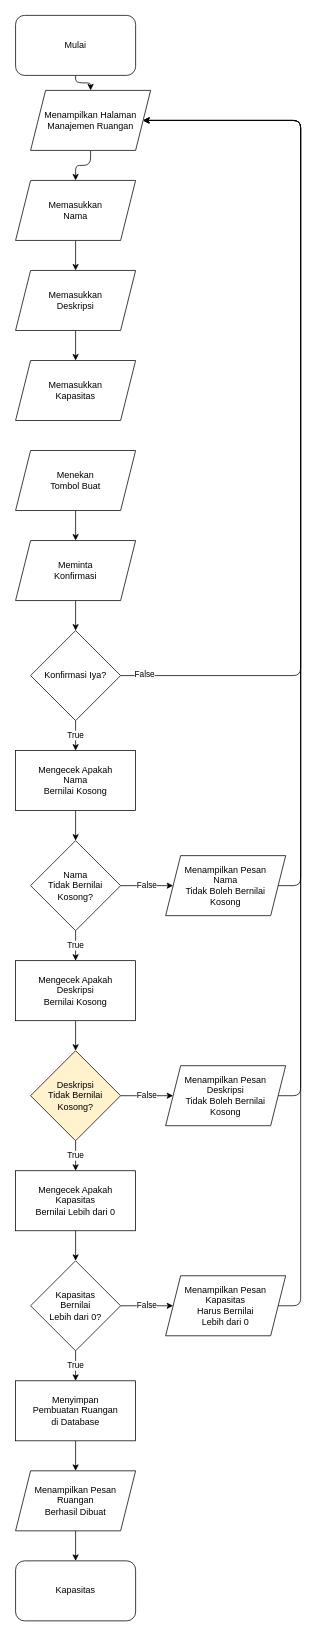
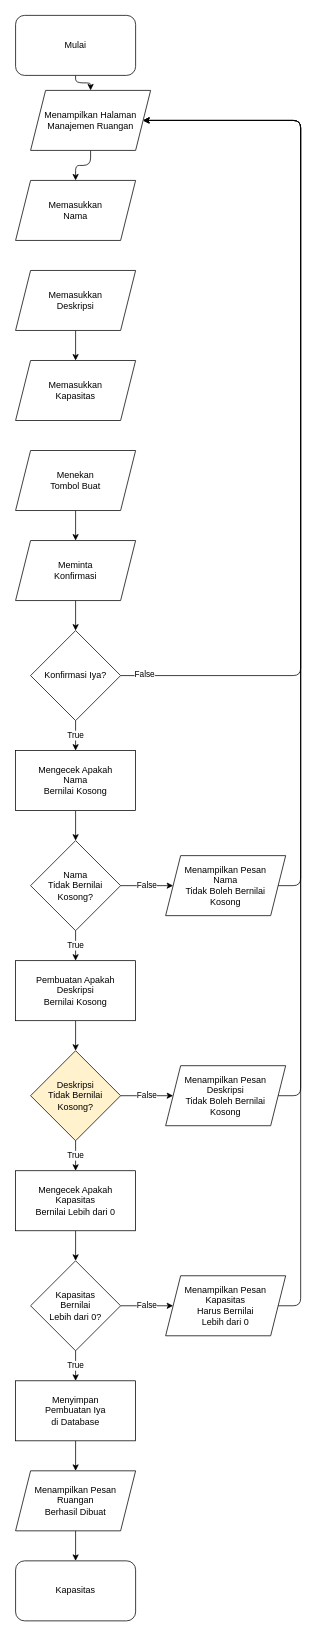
(75, 252) -> none
(75, 990) -> (75, 990)
(75, 1410) -> (75, 1410)
